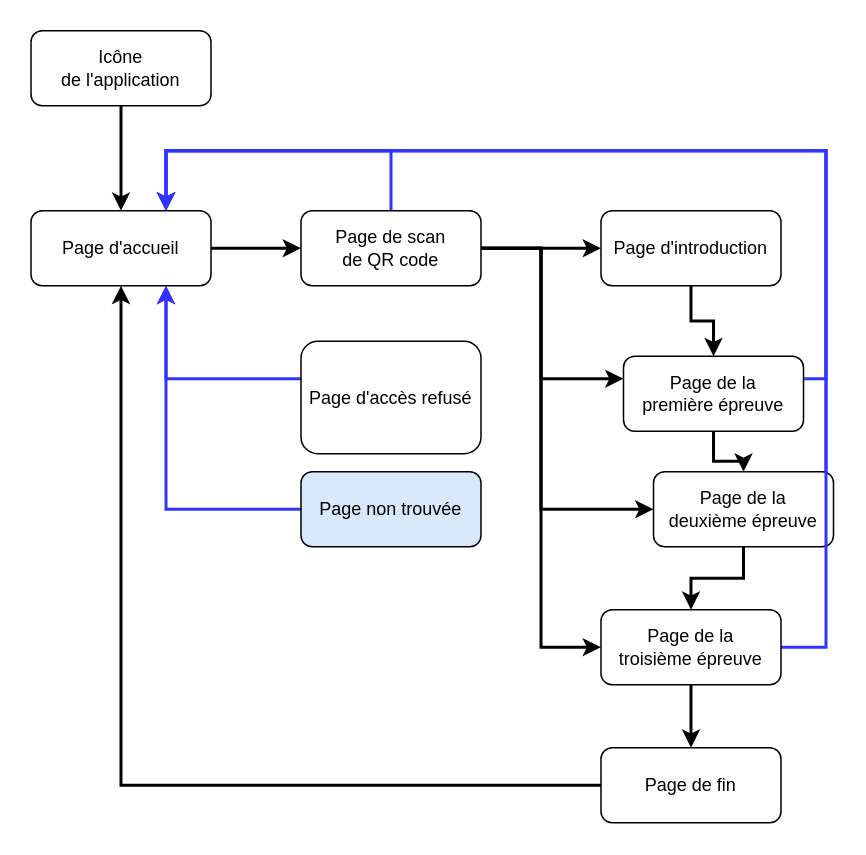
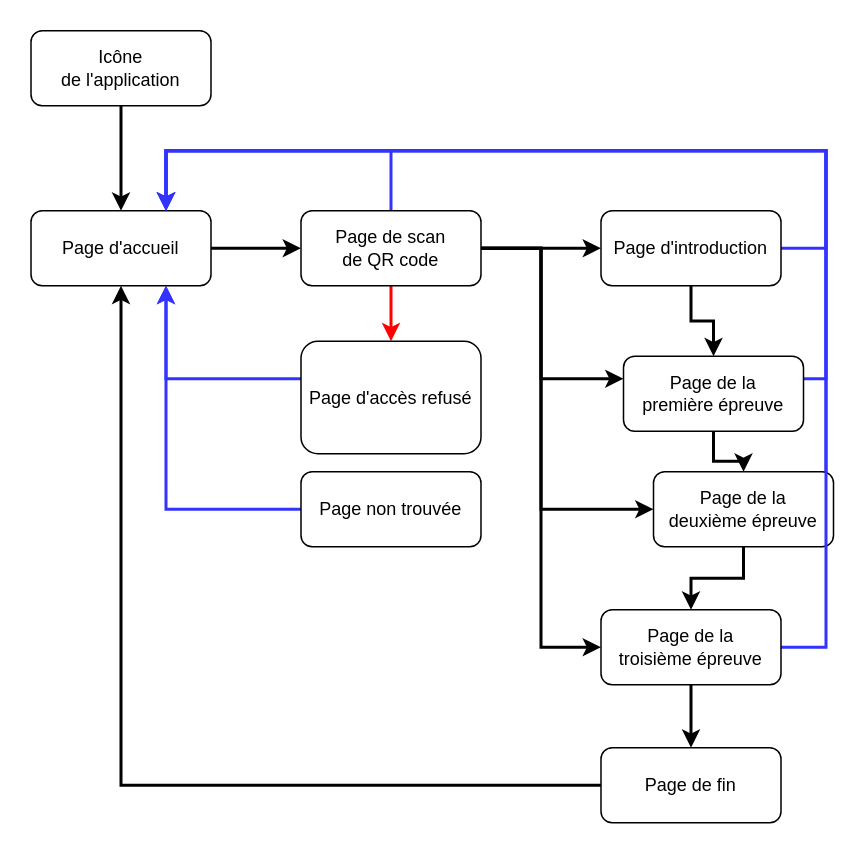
none -> (801, 248)
none -> (391, 311)
(391, 509) -> (391, 509)
